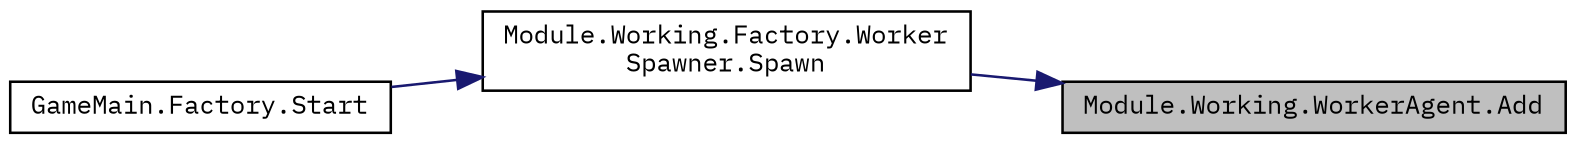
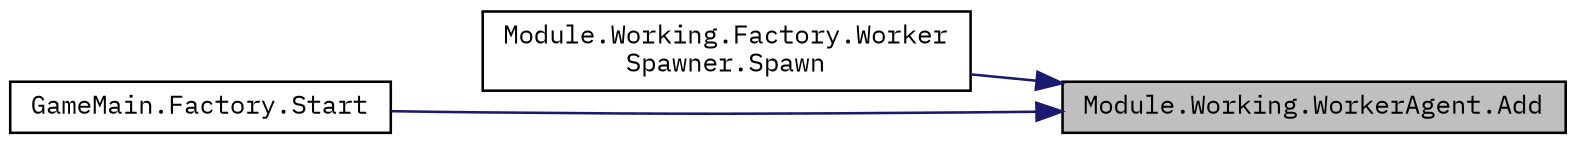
(424, 83) -> (714, 114)
